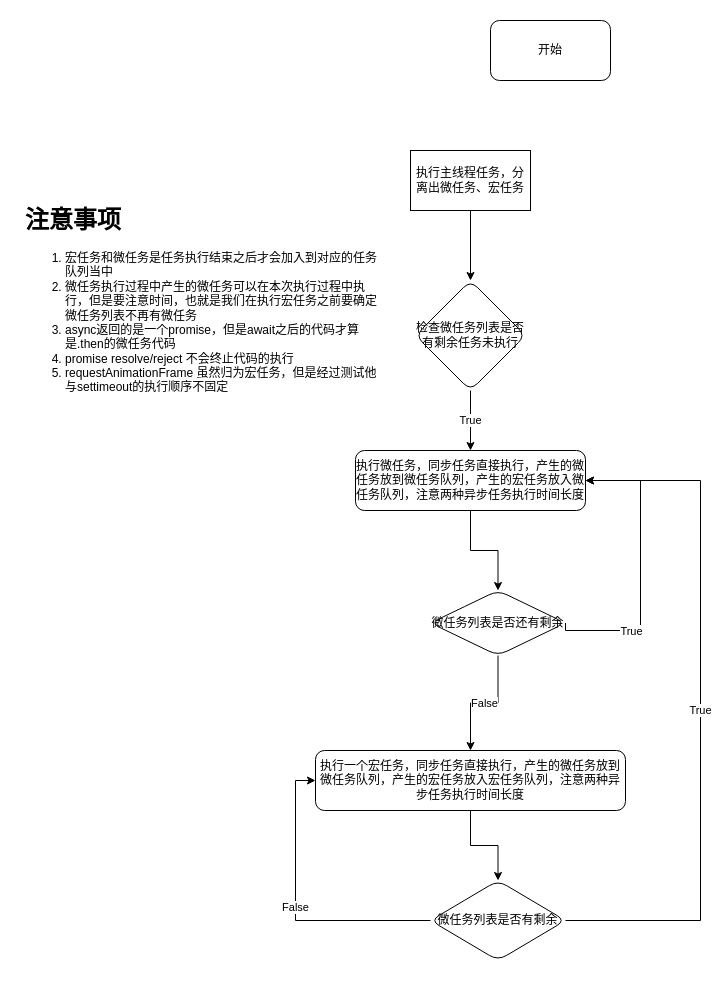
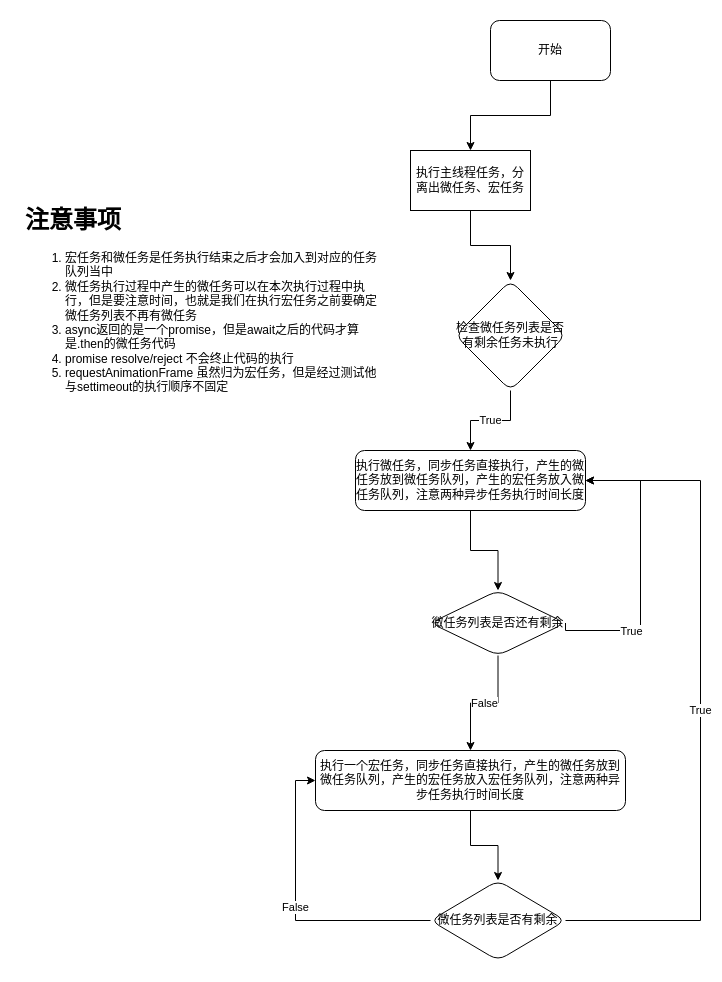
none -> (515, 116)
(471, 336) -> (511, 336)
